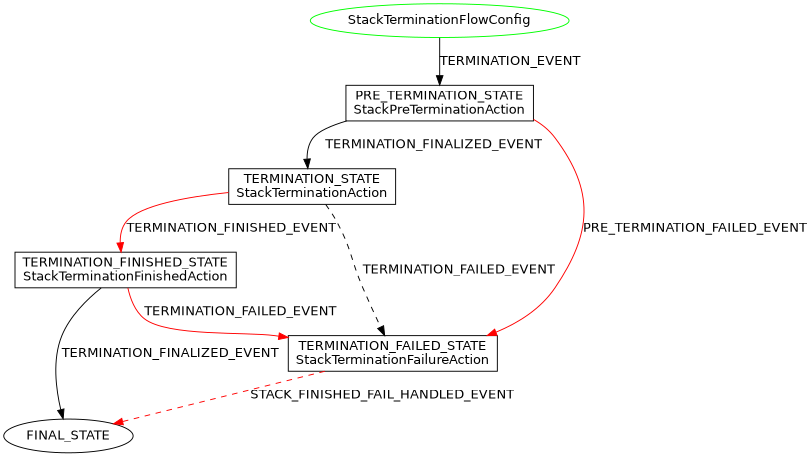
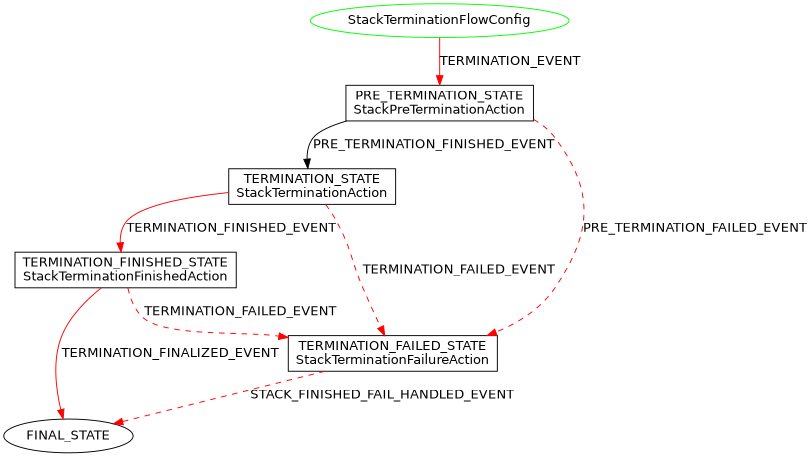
(440, 57) -> (440, 57)
(434, 145) -> (434, 145)
(580, 235) -> (580, 235)
(354, 265) -> (354, 265)
(193, 331) -> (193, 331)
(60, 342) -> (60, 342)
